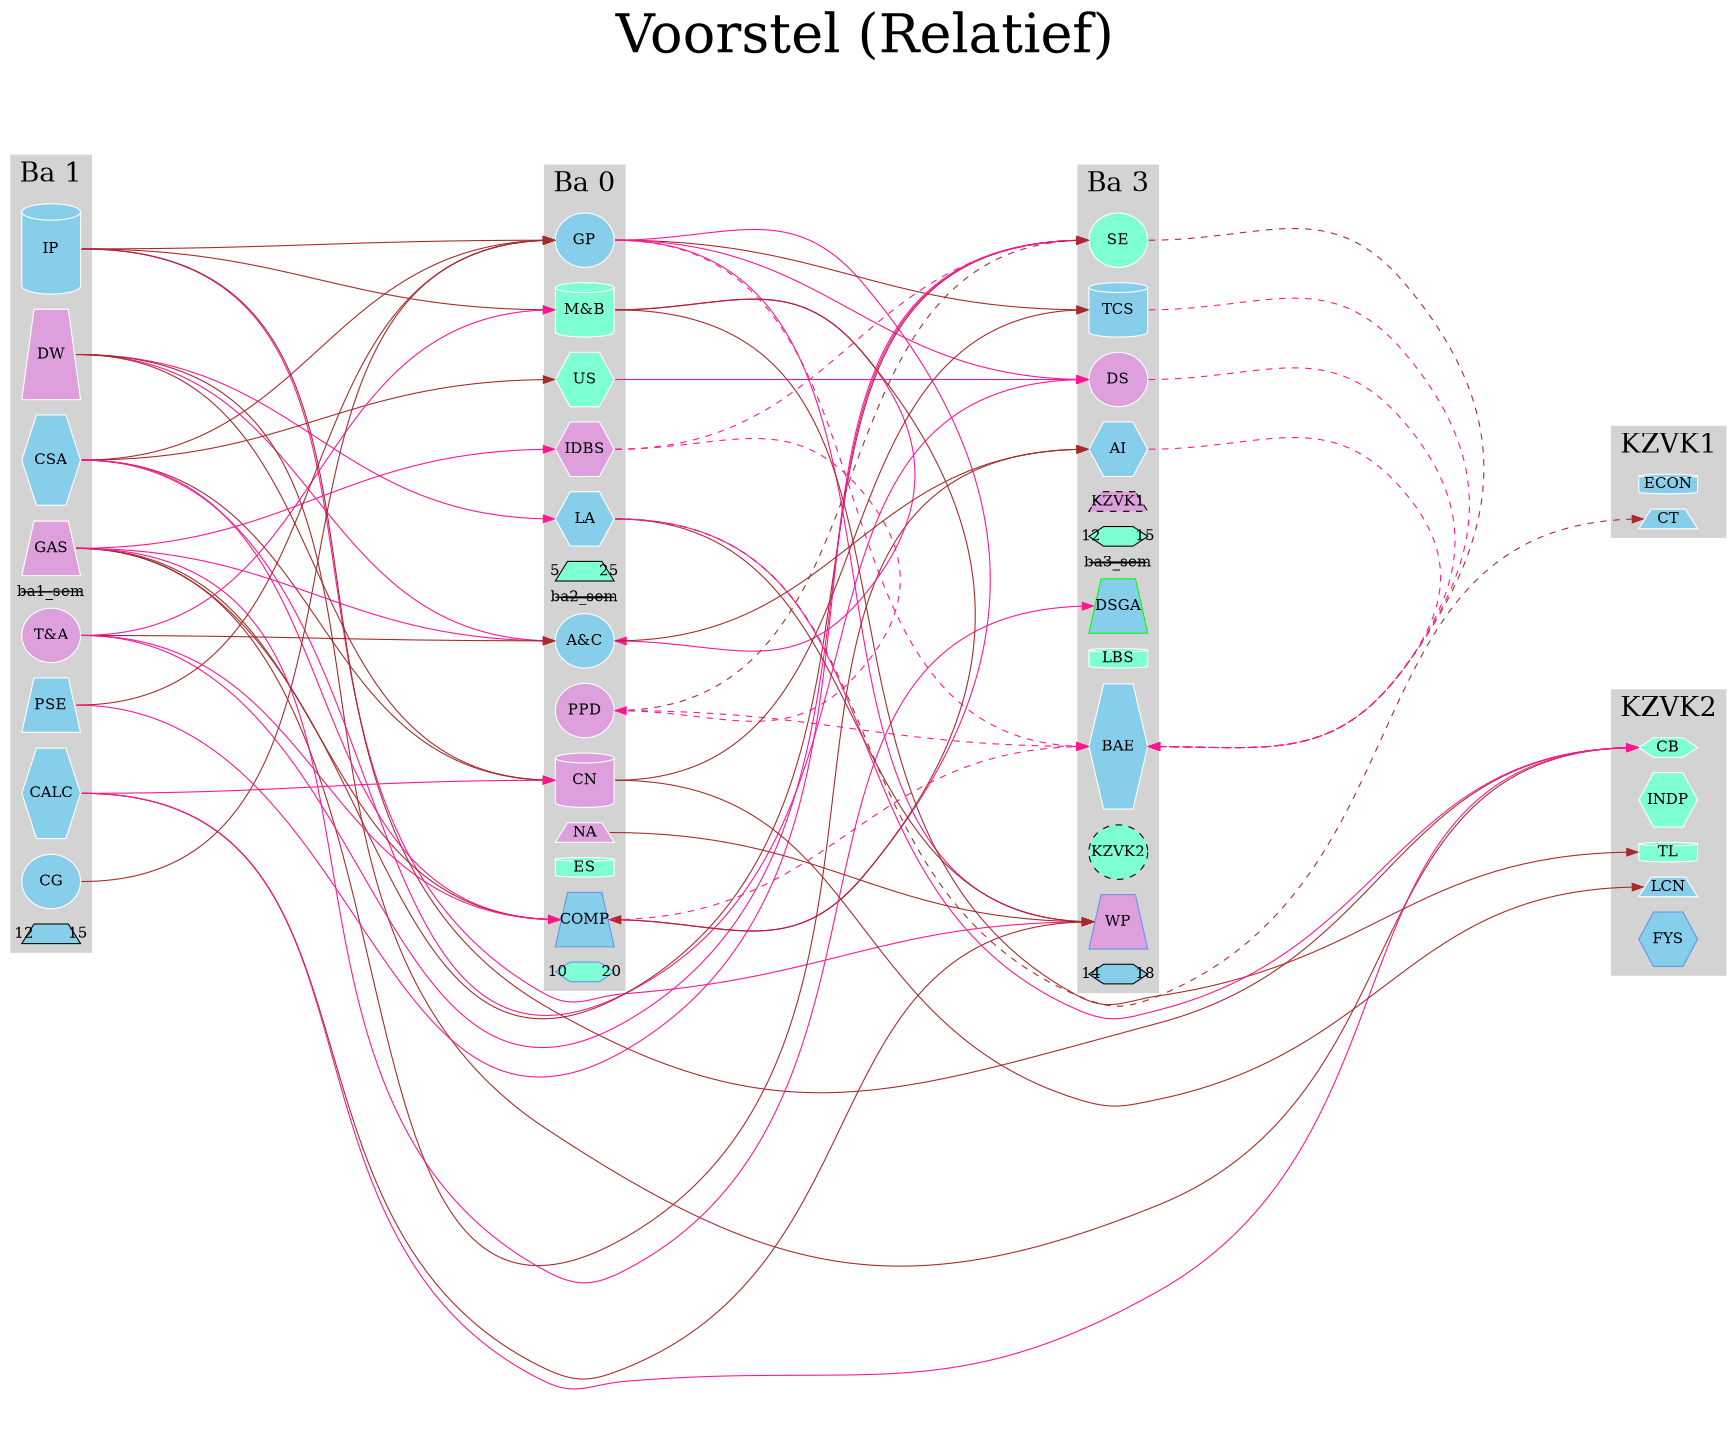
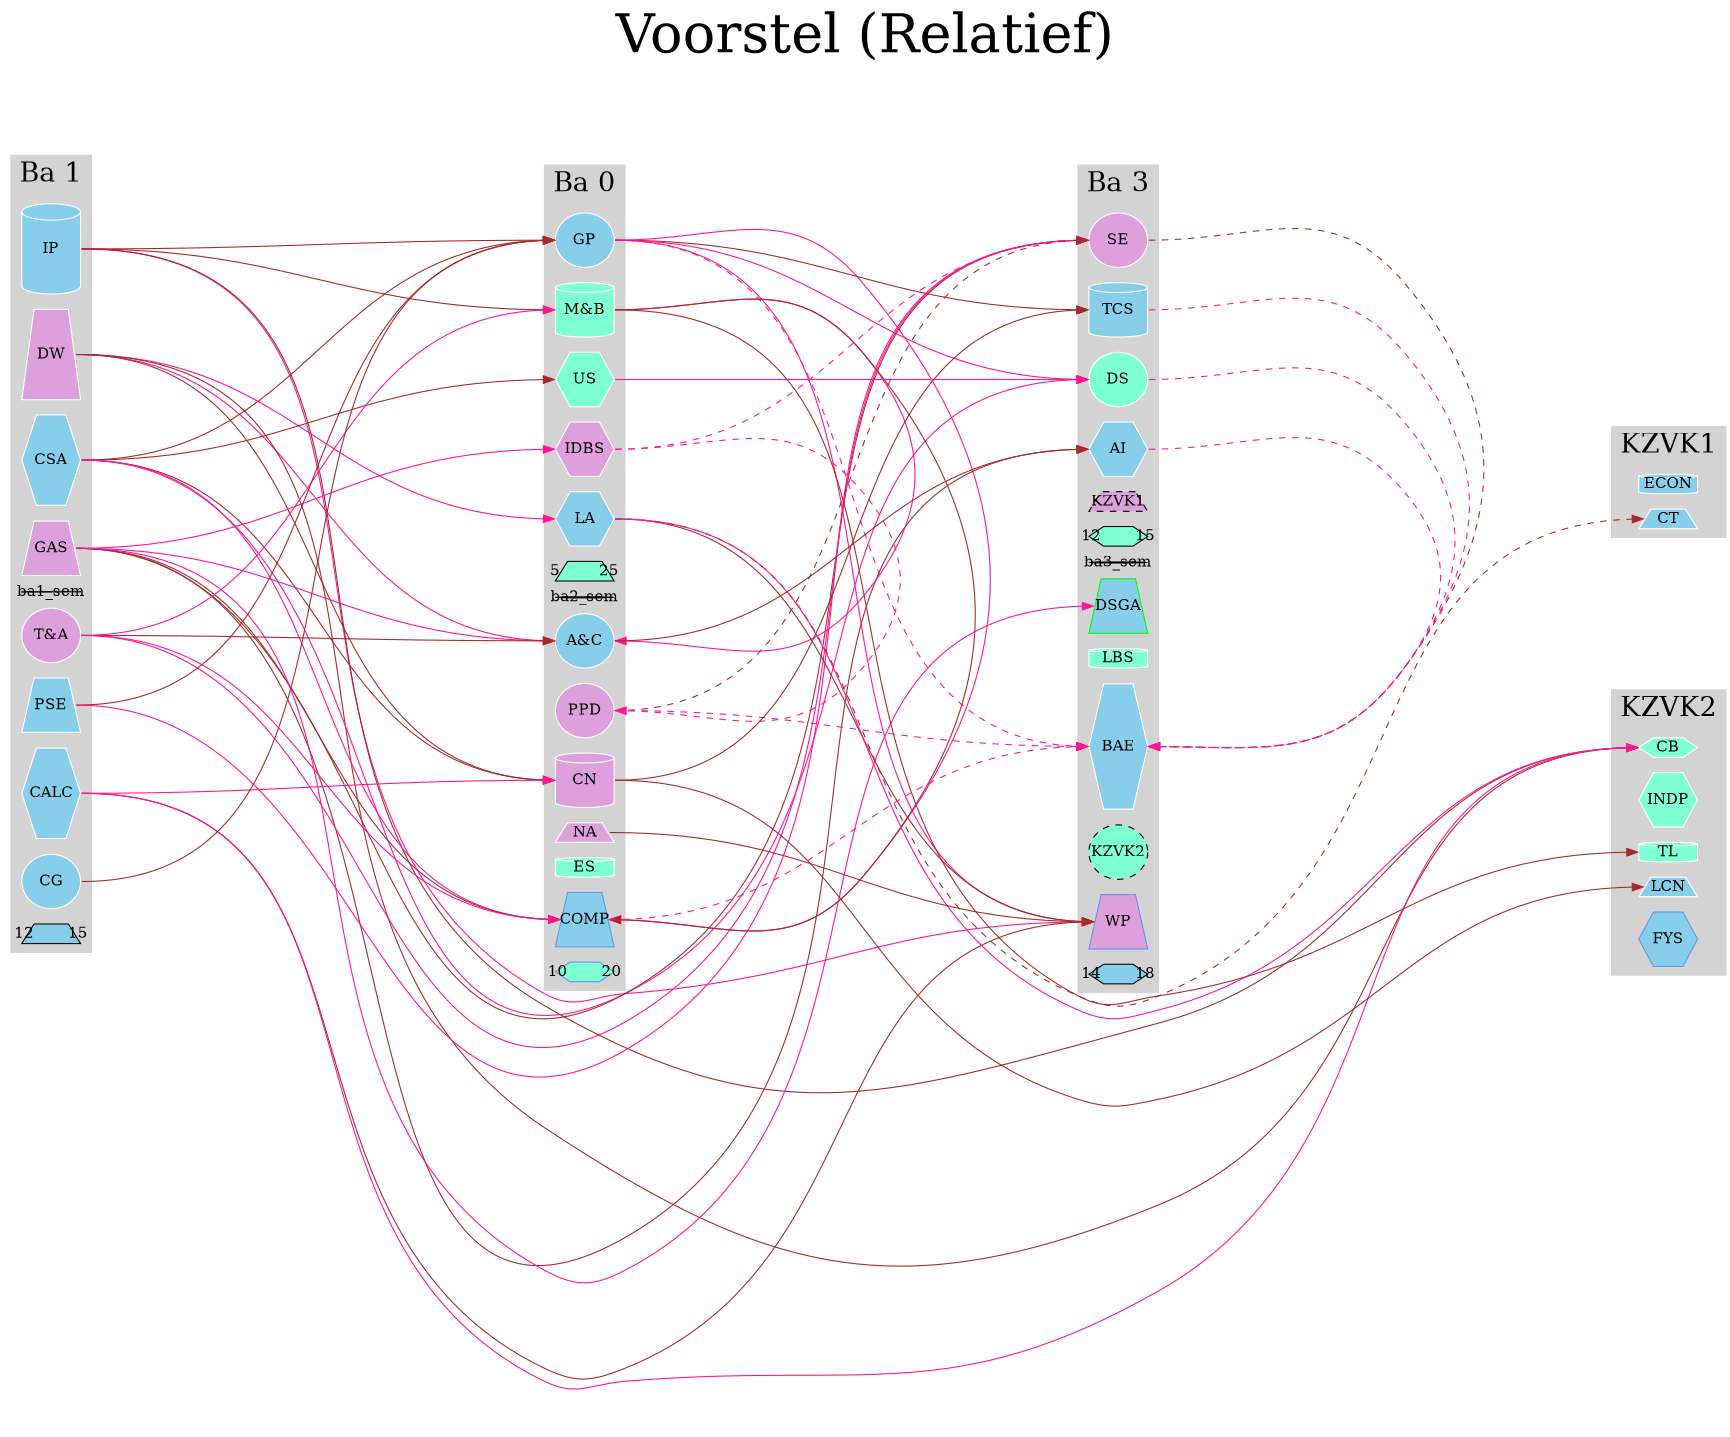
(1118, 240) -> (1118, 240)
(1118, 379) -> (1118, 379)
